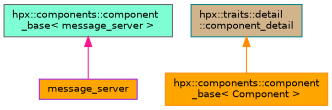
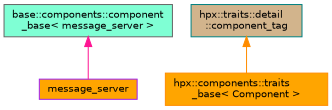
(88, 21) -> (88, 21)
(247, 21) -> (247, 21)
(247, 89) -> (247, 89)
